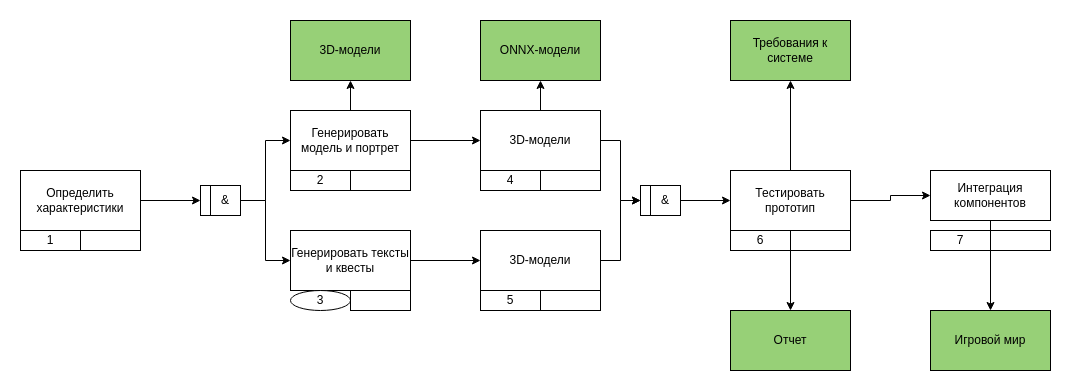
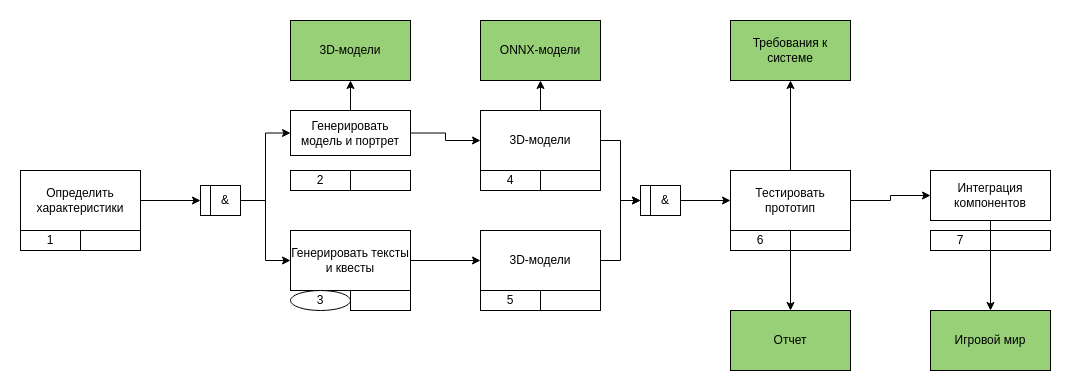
(351, 141) -> (351, 133)
